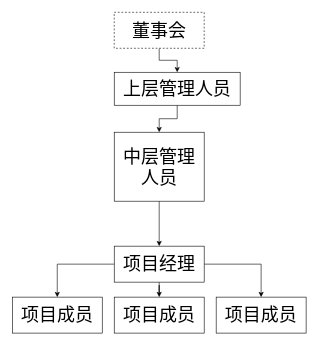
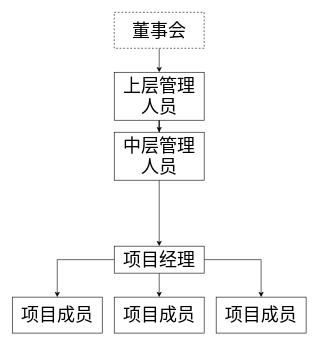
(177, 89) -> (159, 96)
(159, 167) -> (159, 156)
(159, 264) -> (159, 260)
